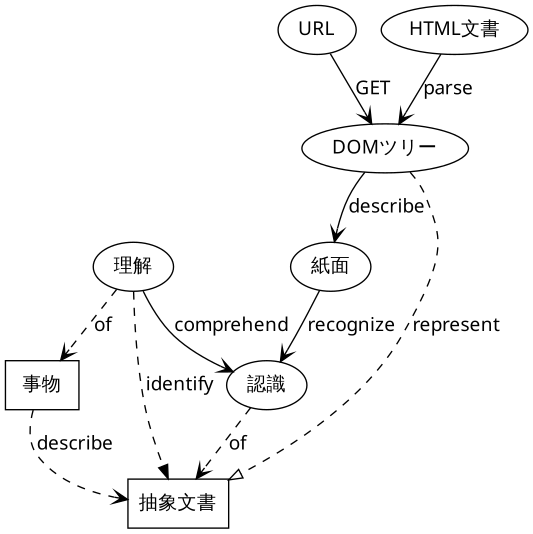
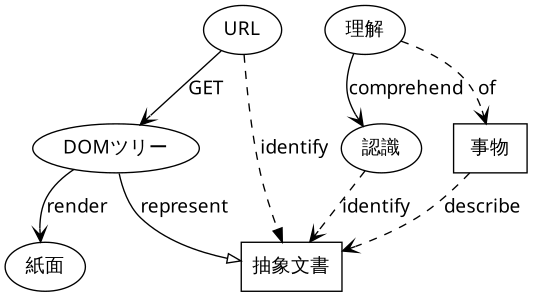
(455, 30) -> none
(387, 208) -> (78, 208)
(304, 320) -> none
(392, 351) -> (159, 232)
(140, 380) -> (254, 143)
(238, 444) -> (377, 208)
